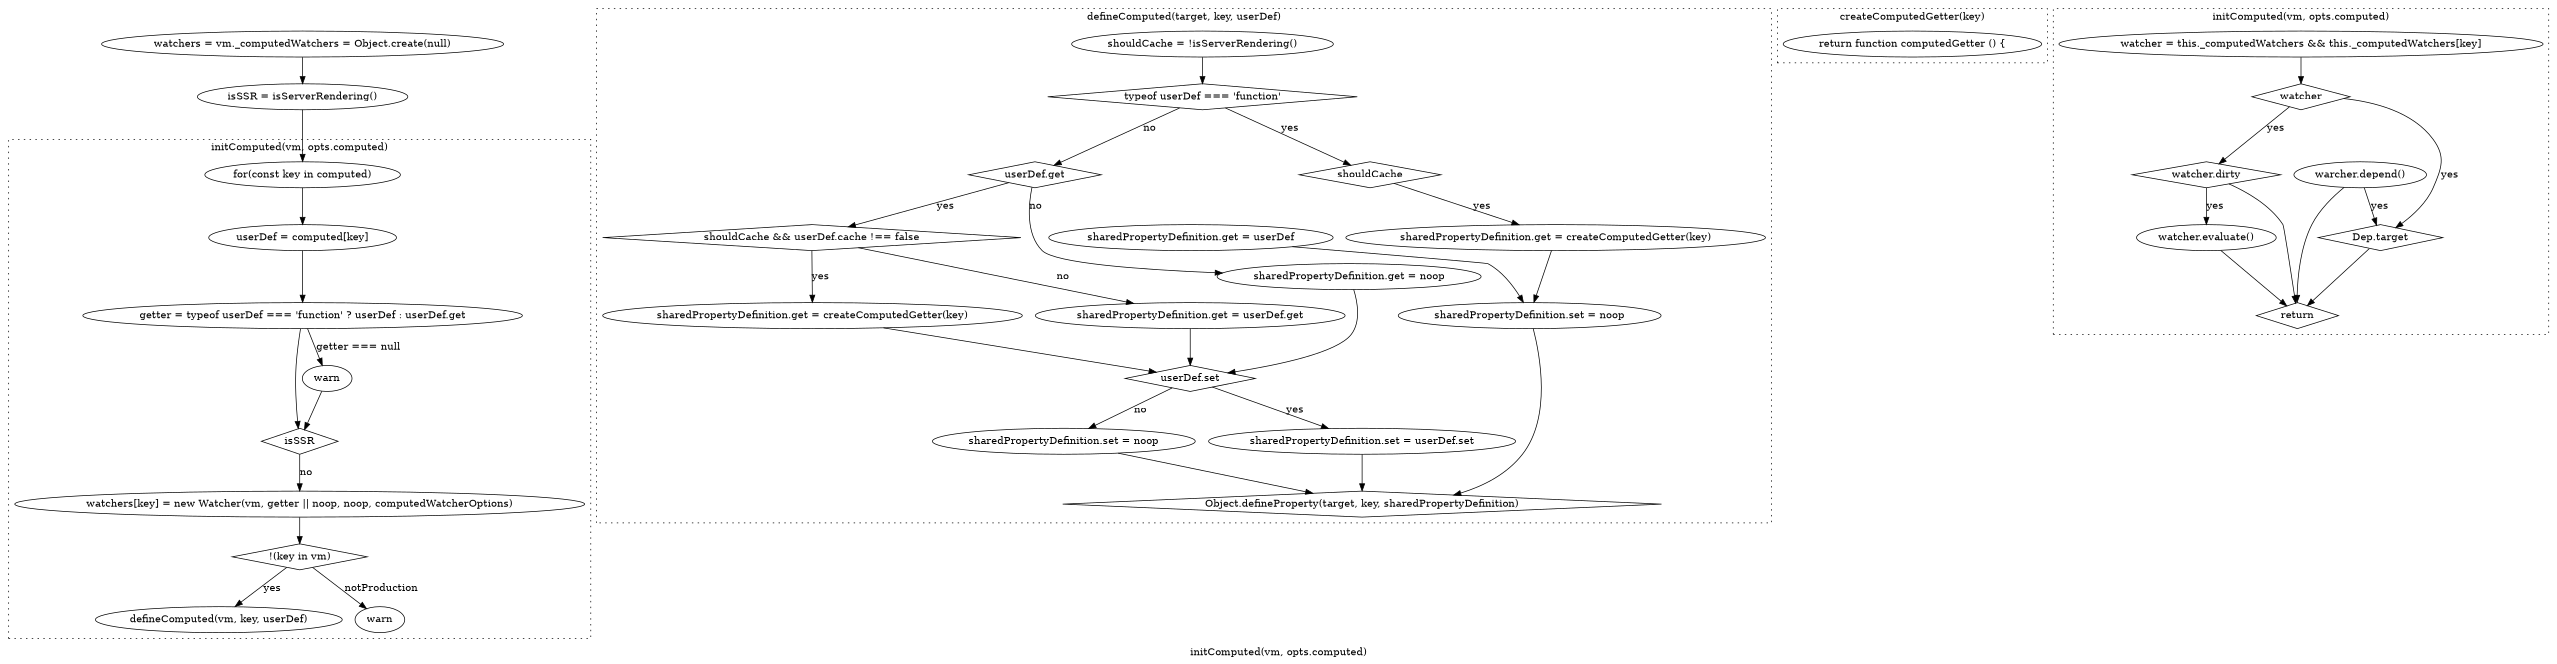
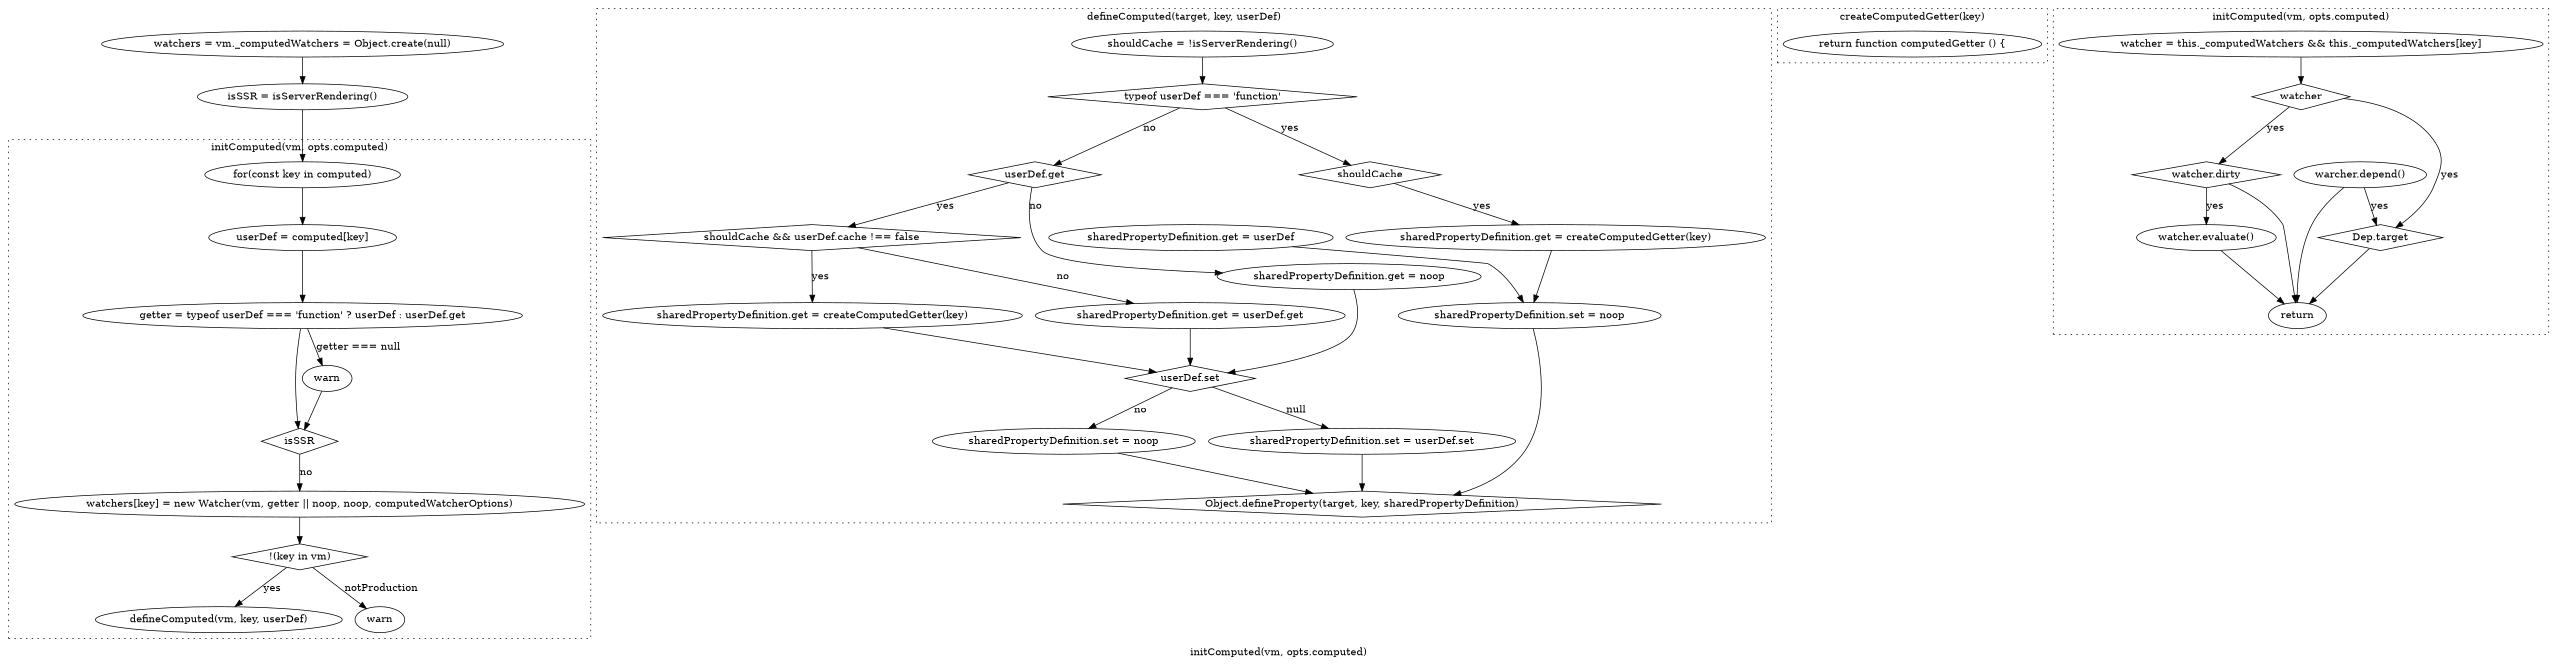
(2297, 316) -> (2297, 316)
(1295, 410) -> (1296, 410)
